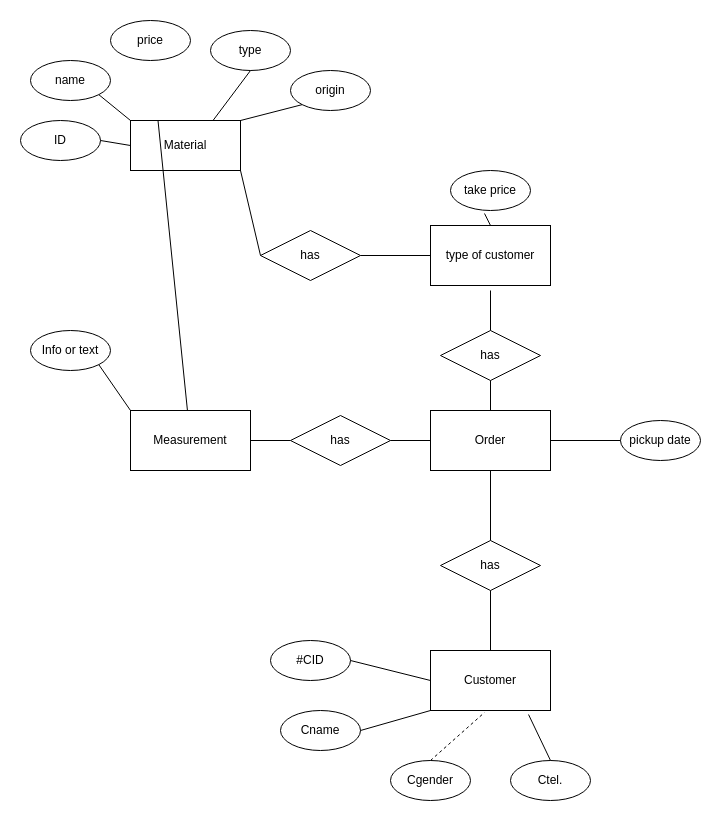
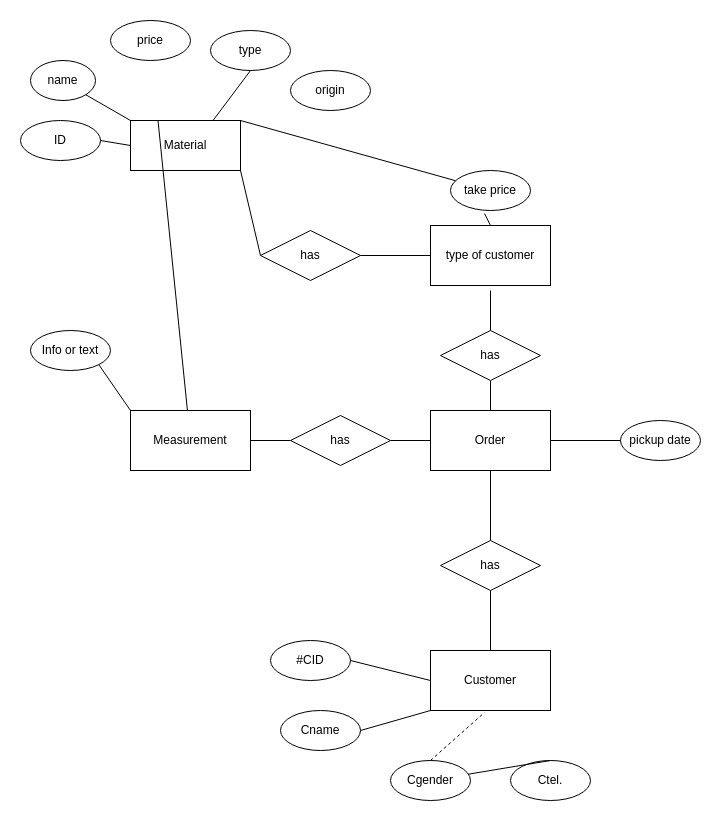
(71, 81) -> (63, 81)
(271, 113) -> (348, 150)
(540, 738) -> (510, 767)
